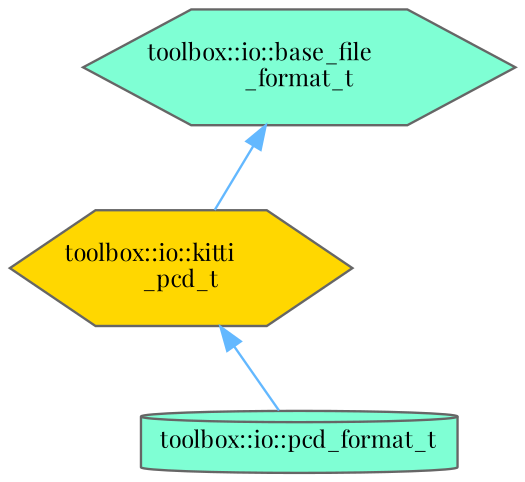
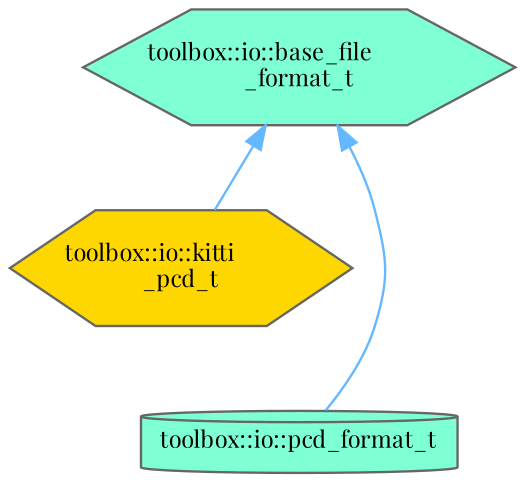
(257, 378) -> (384, 283)
